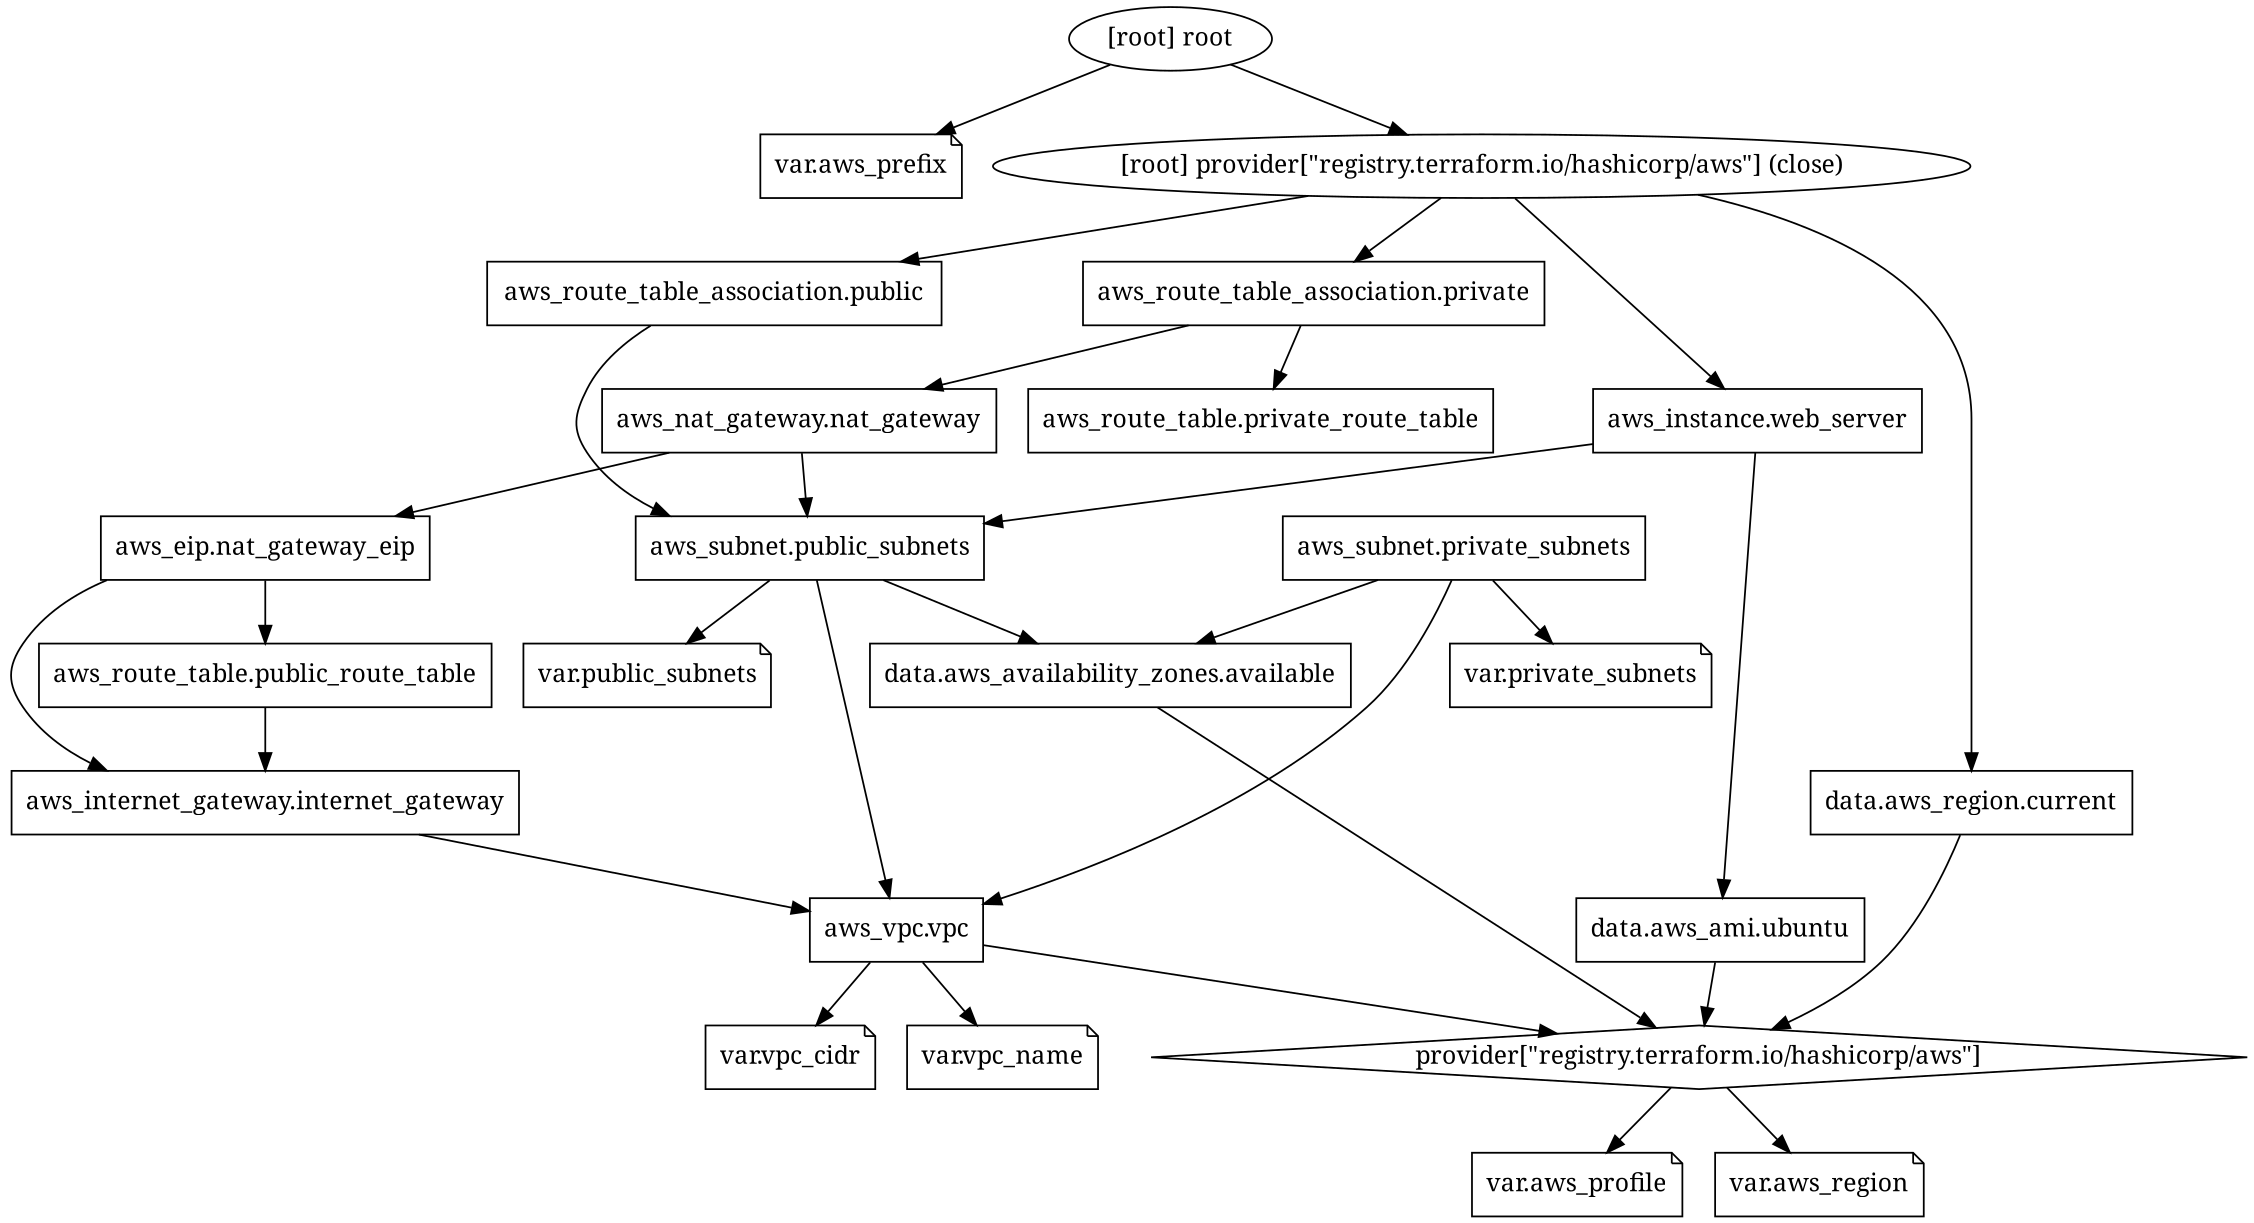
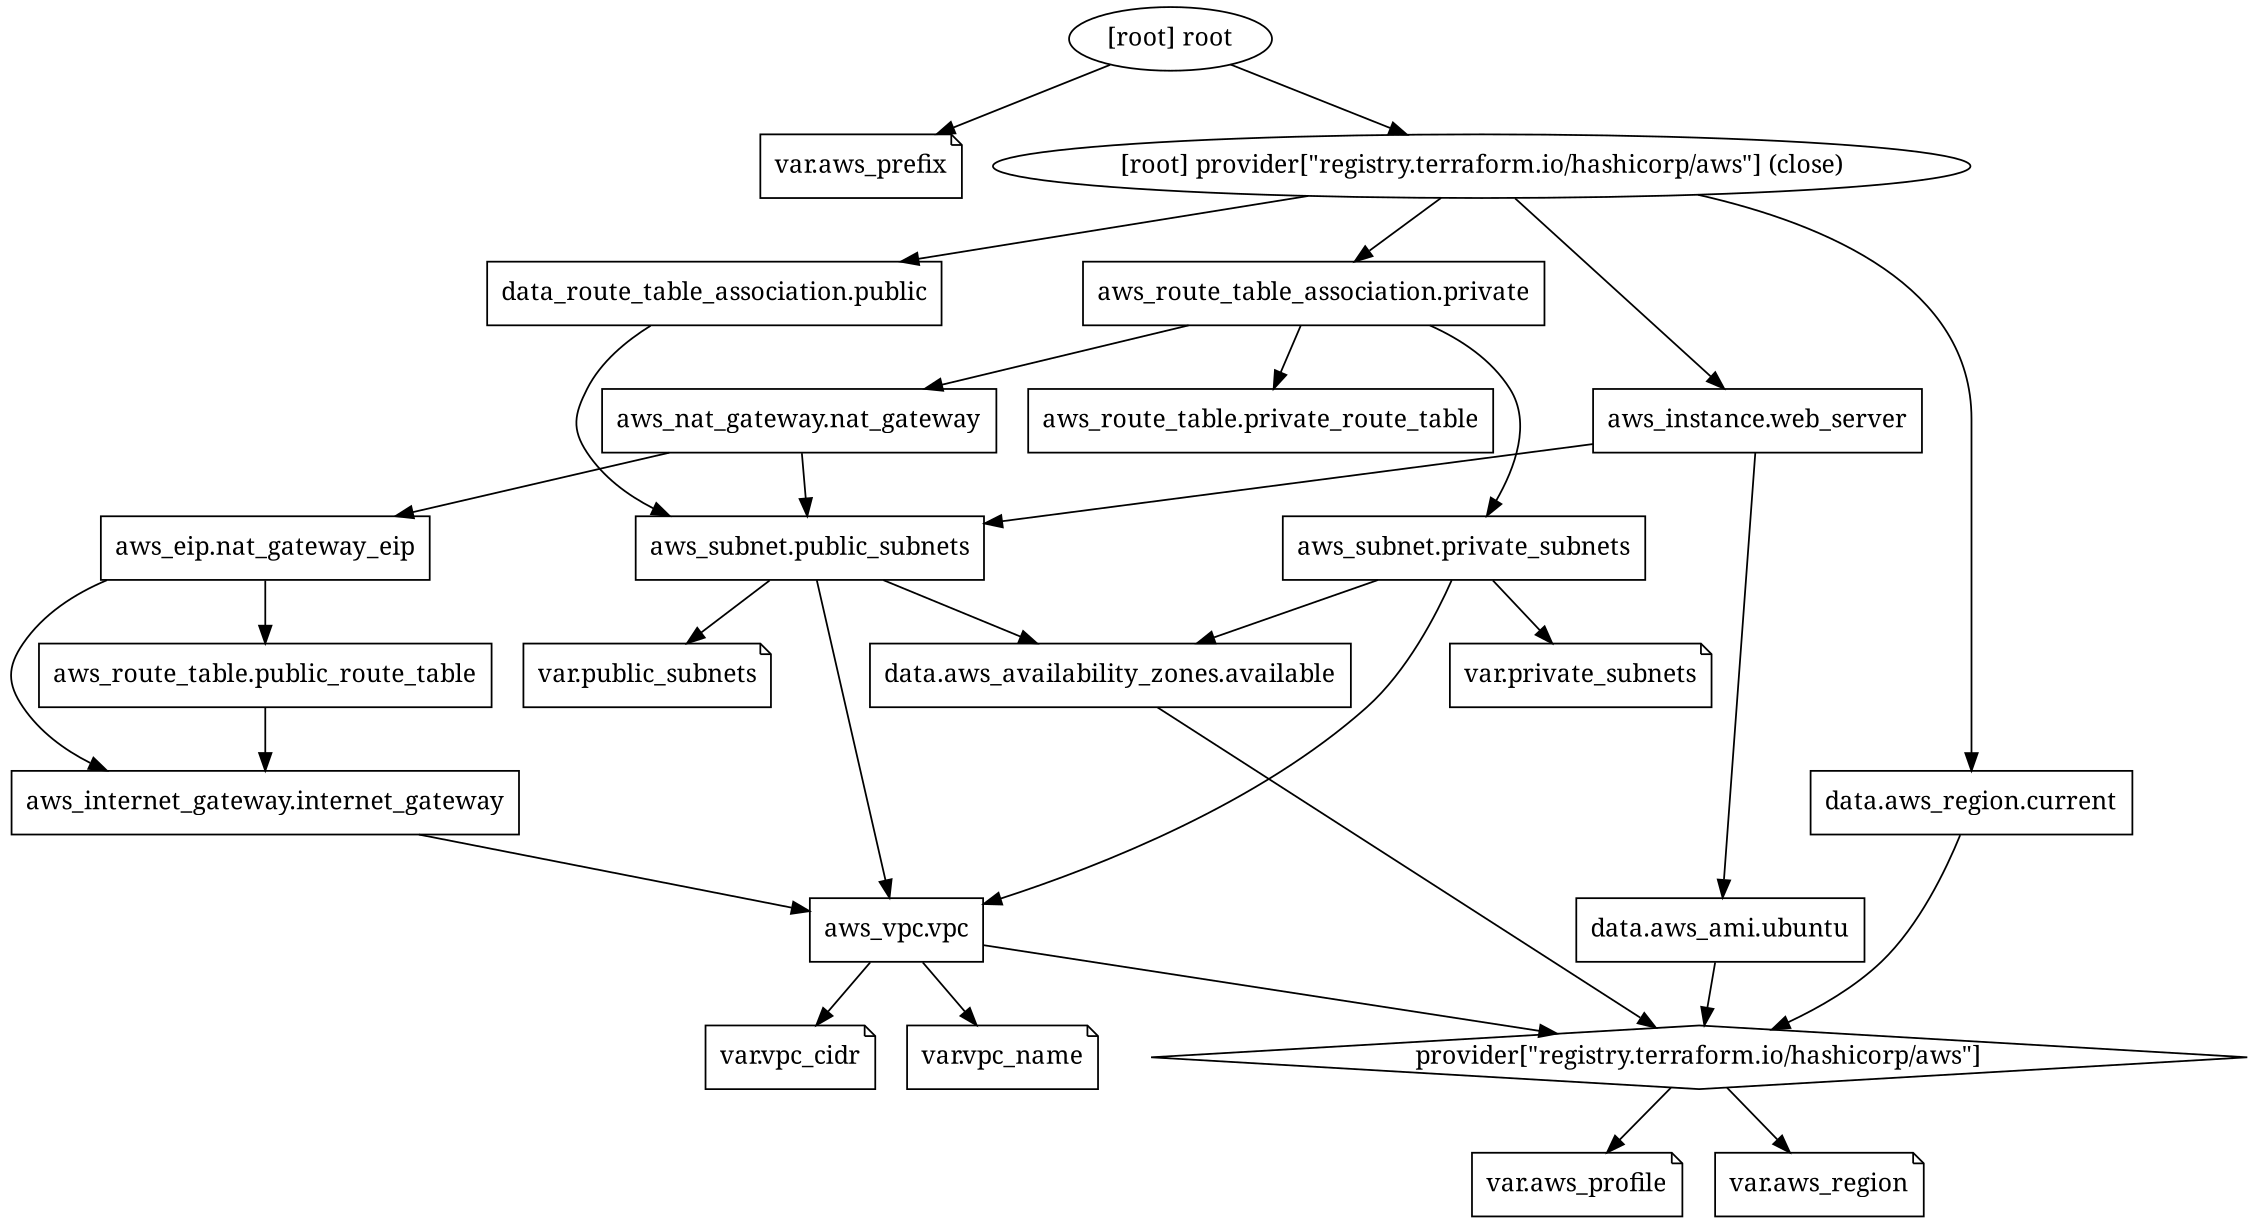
(714, 293) -> (714, 293)
none -> (1513, 395)
